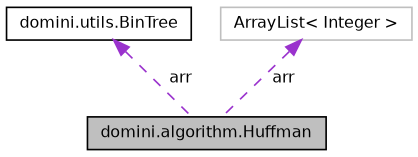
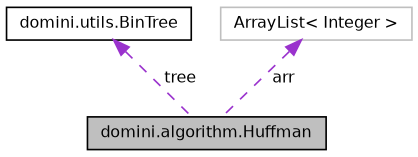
(178, 78) -> (178, 78)
